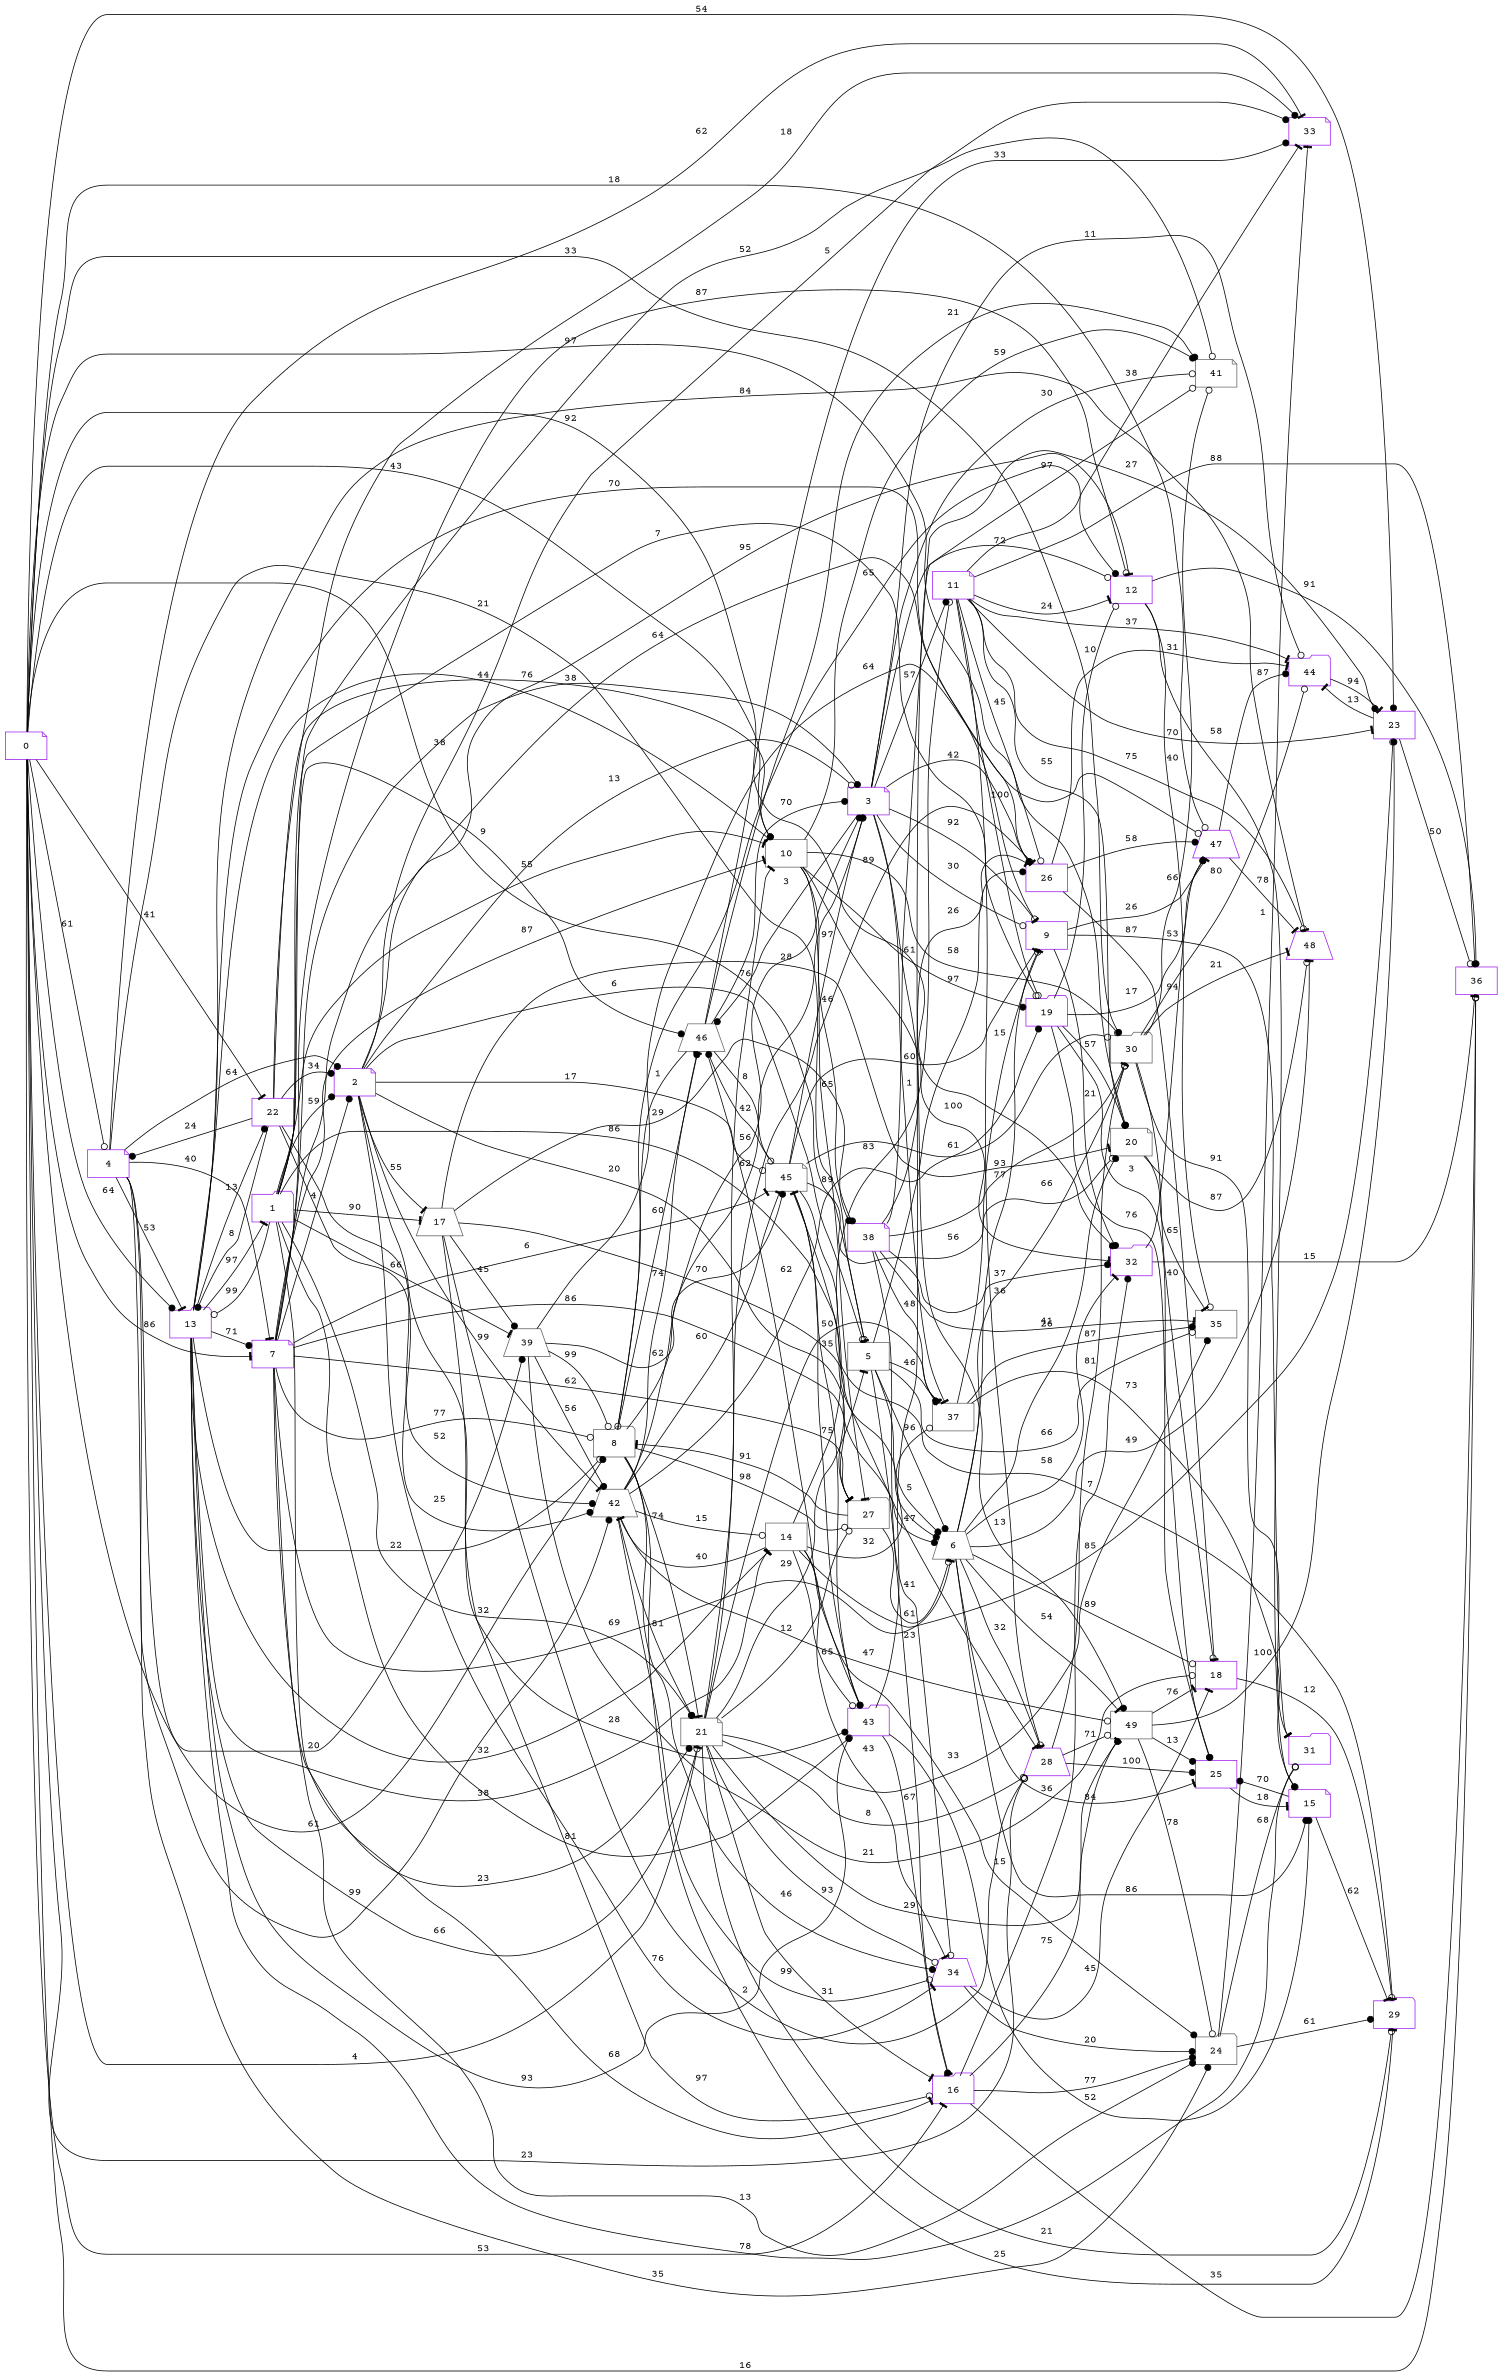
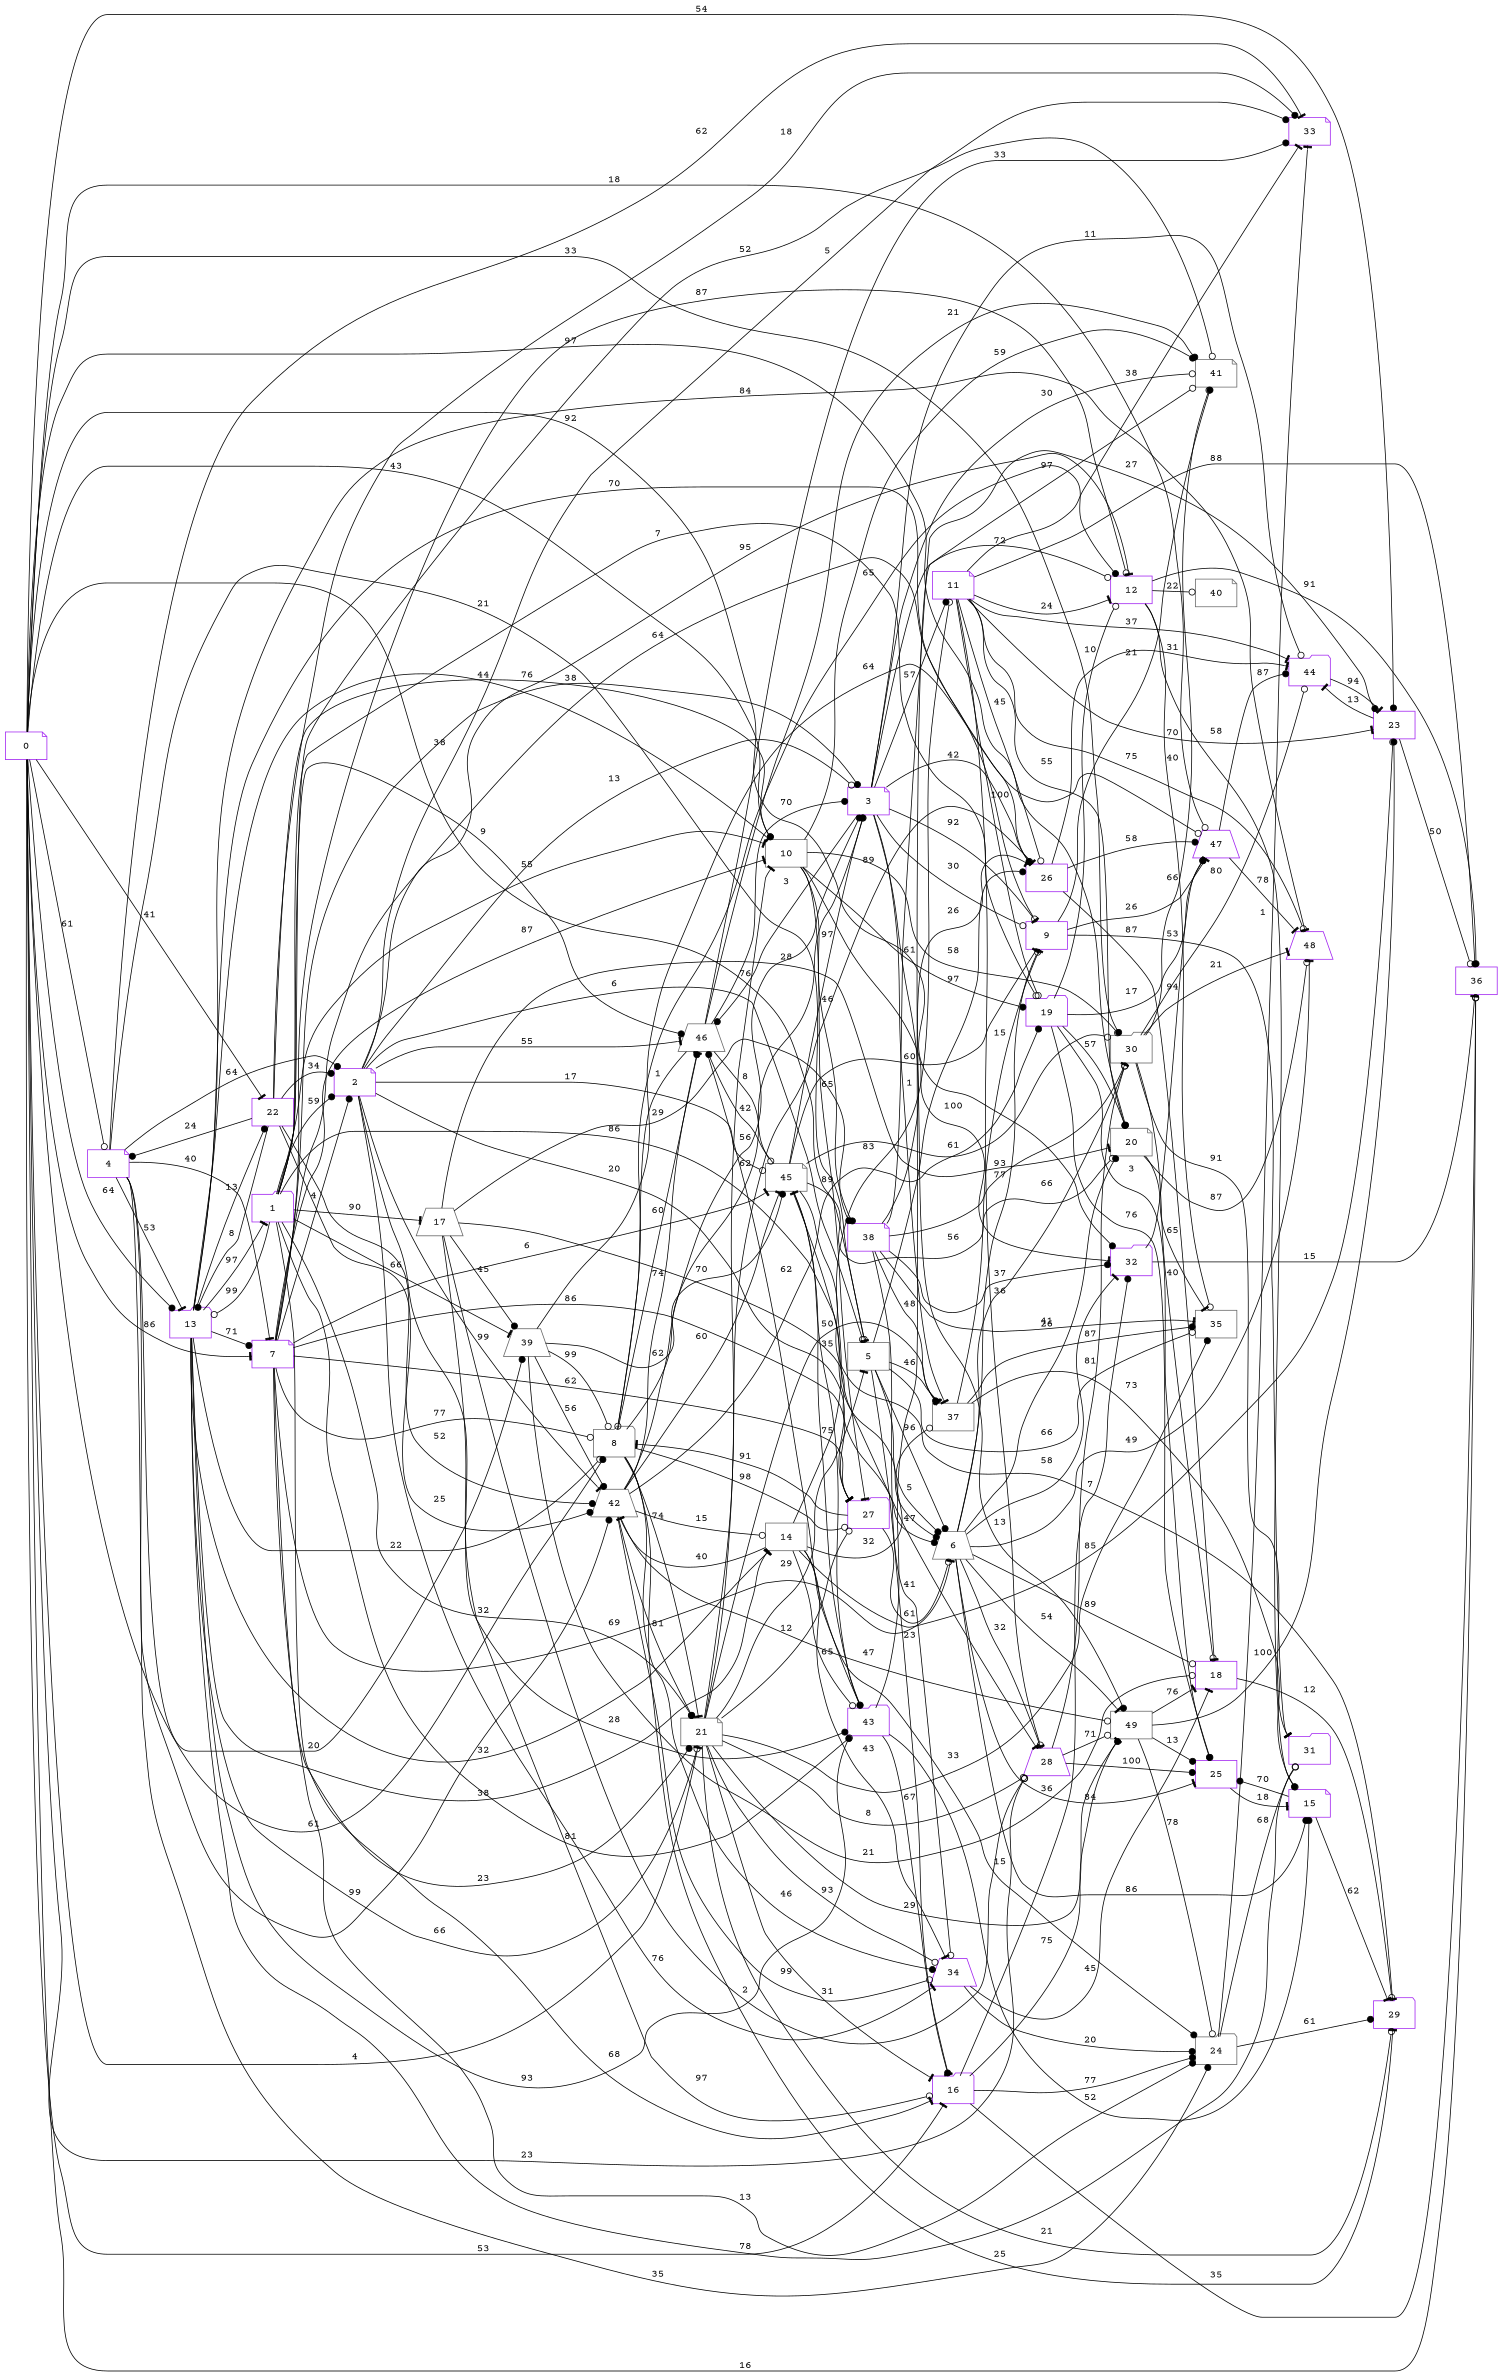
none -> (1216, 593)
(1084, 1096) -> (1150, 664)
(387, 1169) -> (525, 1047)
(869, 1515) -> (869, 1515)
